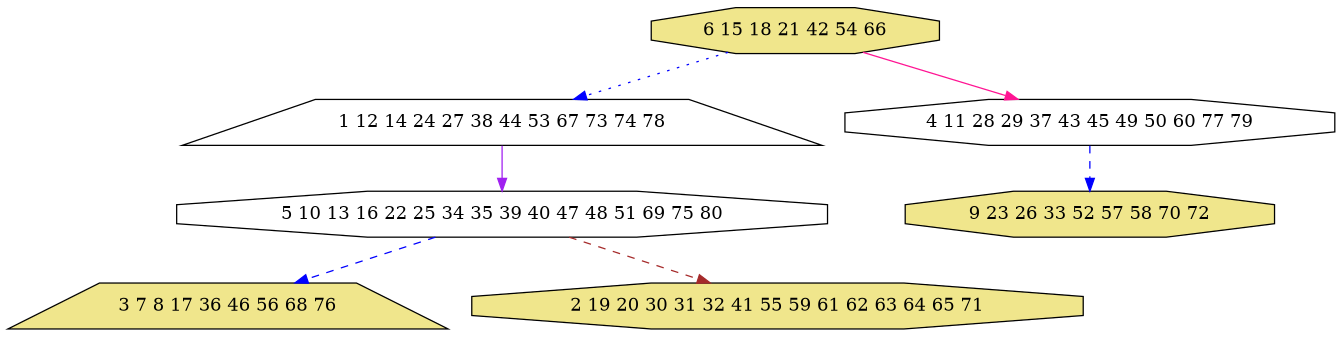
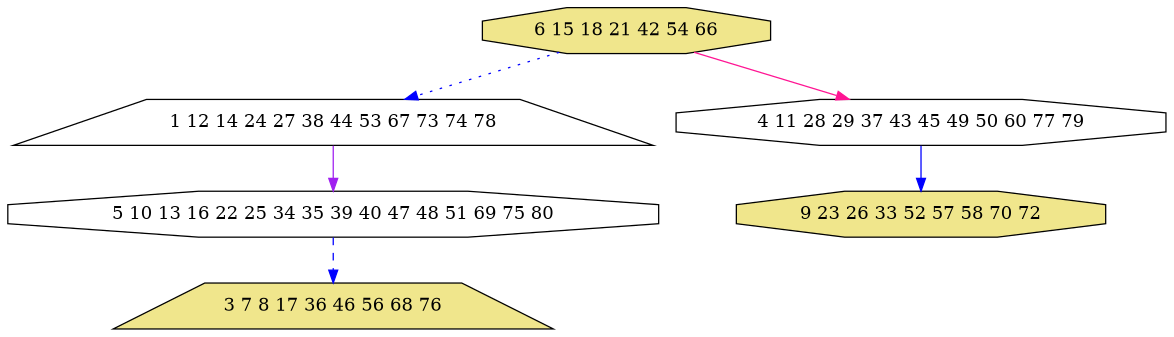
(1090, 162) -> (921, 162)
(777, 306) -> none
